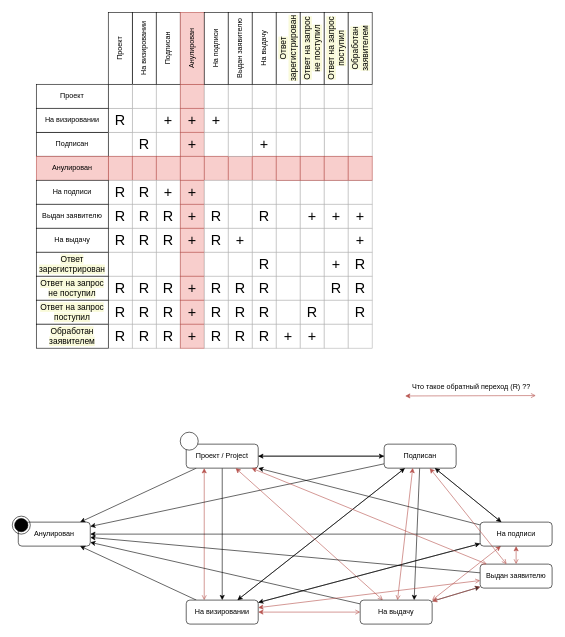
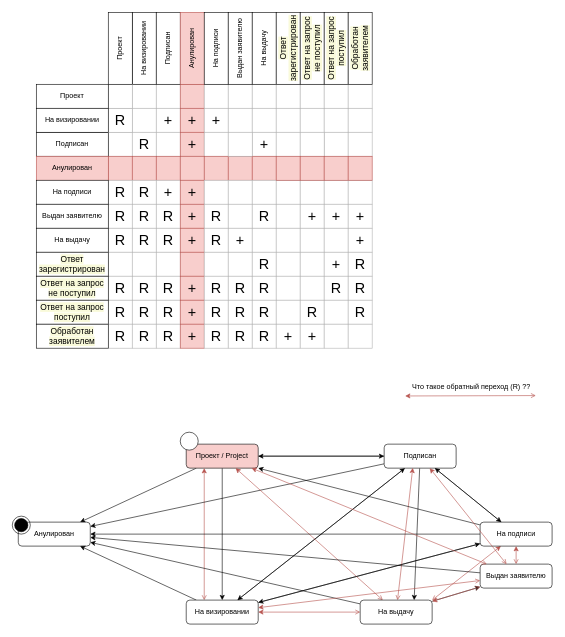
(222, 456) -> (222, 456)
